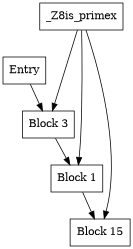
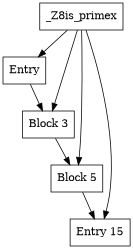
none -> (56, 41)
(77, 178) -> (77, 178)
(100, 232) -> (100, 232)
